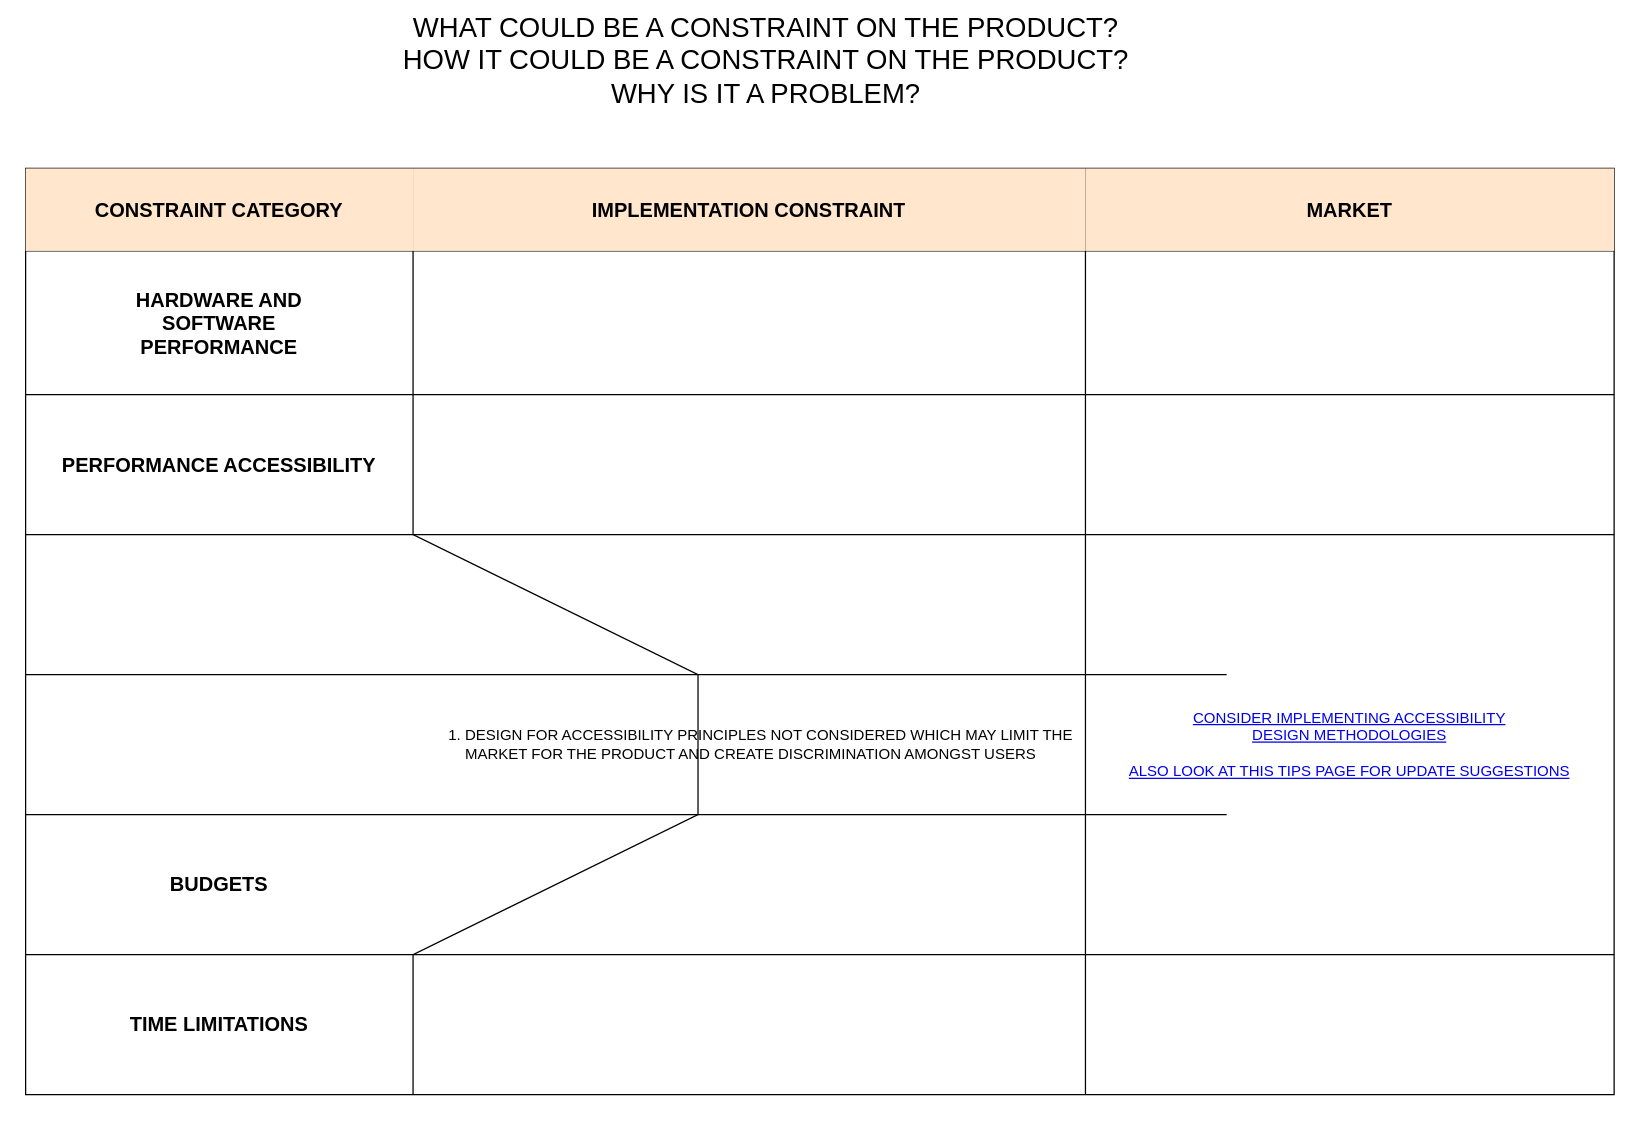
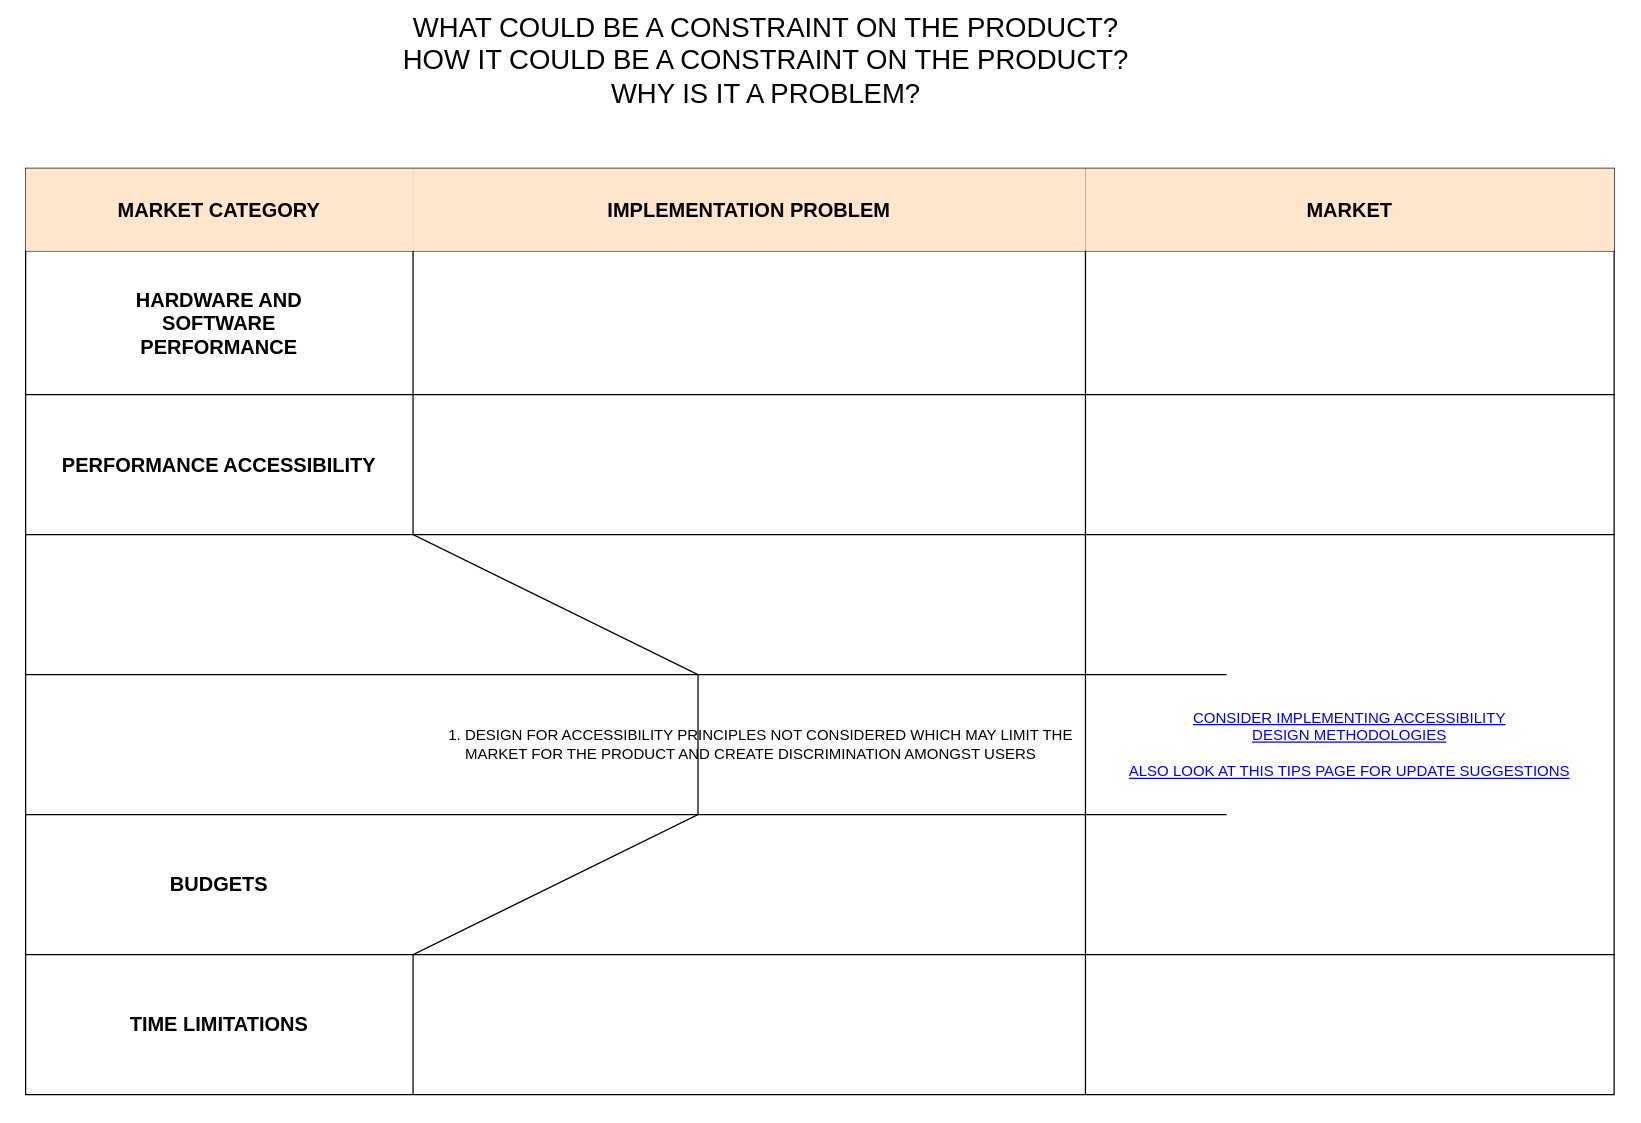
(219, 209) -> (219, 209)
(749, 209) -> (749, 209)
